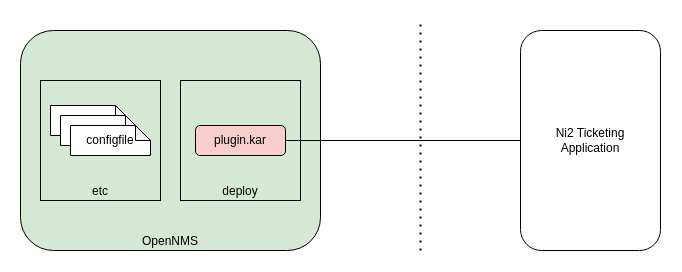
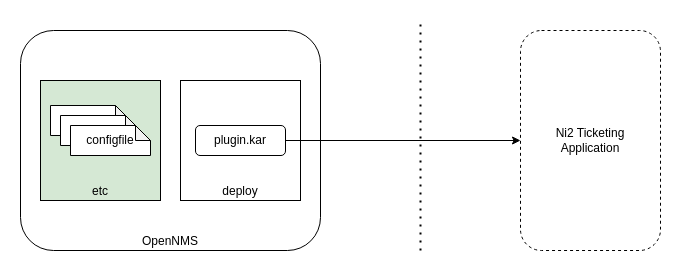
(171, 141) -> (171, 141)
(241, 141) -> (241, 141)
(516, 141) -> (512, 141)
(591, 141) -> (591, 141)
(241, 190) -> (241, 190)
